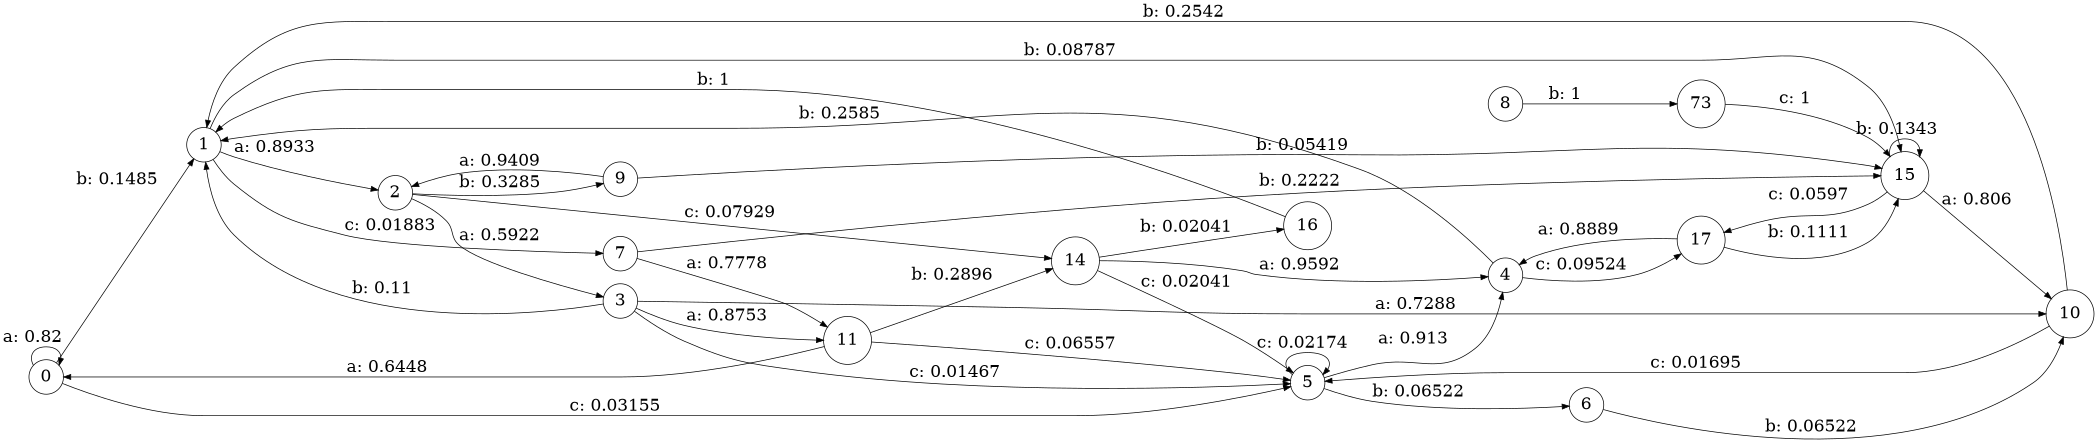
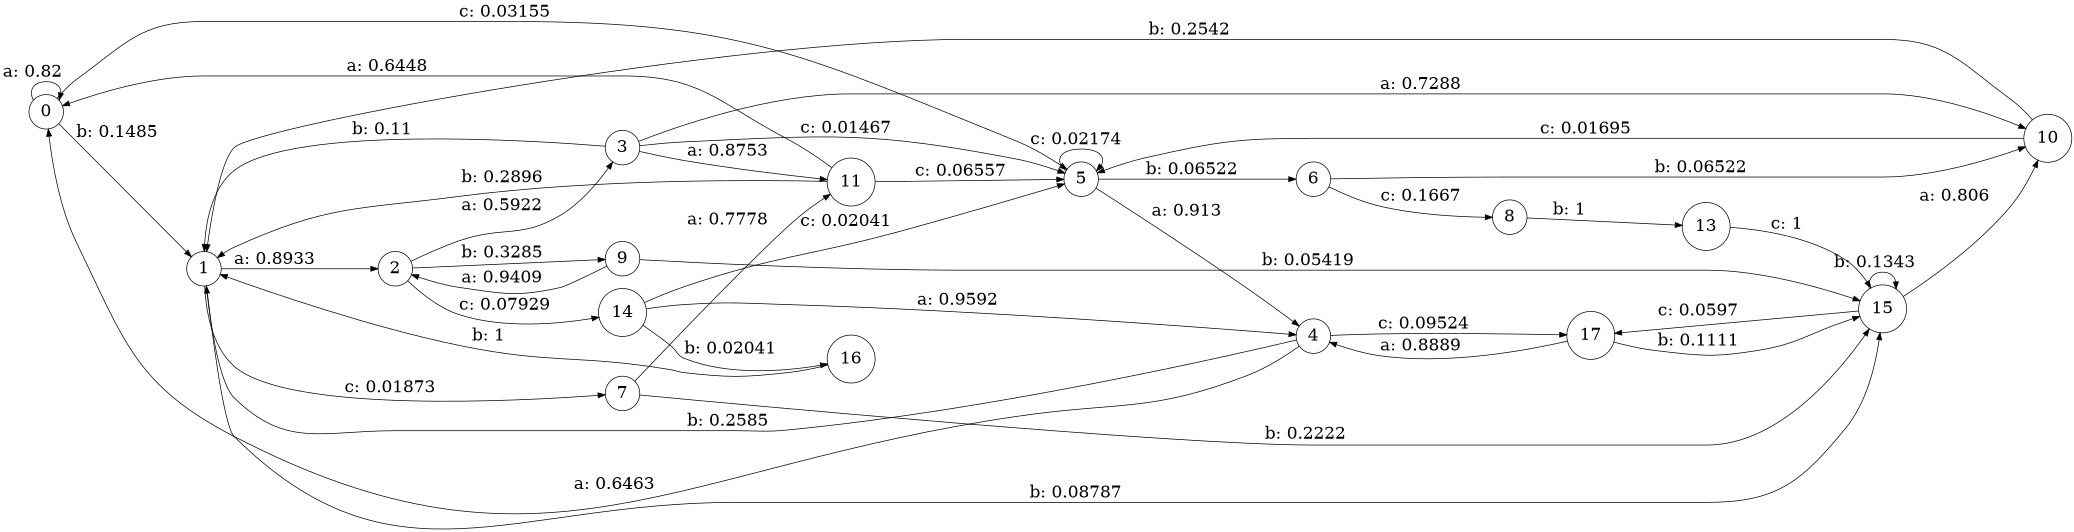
(1701, 104) -> (1706, 226)
none -> (1405, 211)
(395, 226) -> (395, 388)
(958, 302) -> (521, 190)
none -> (588, 508)
